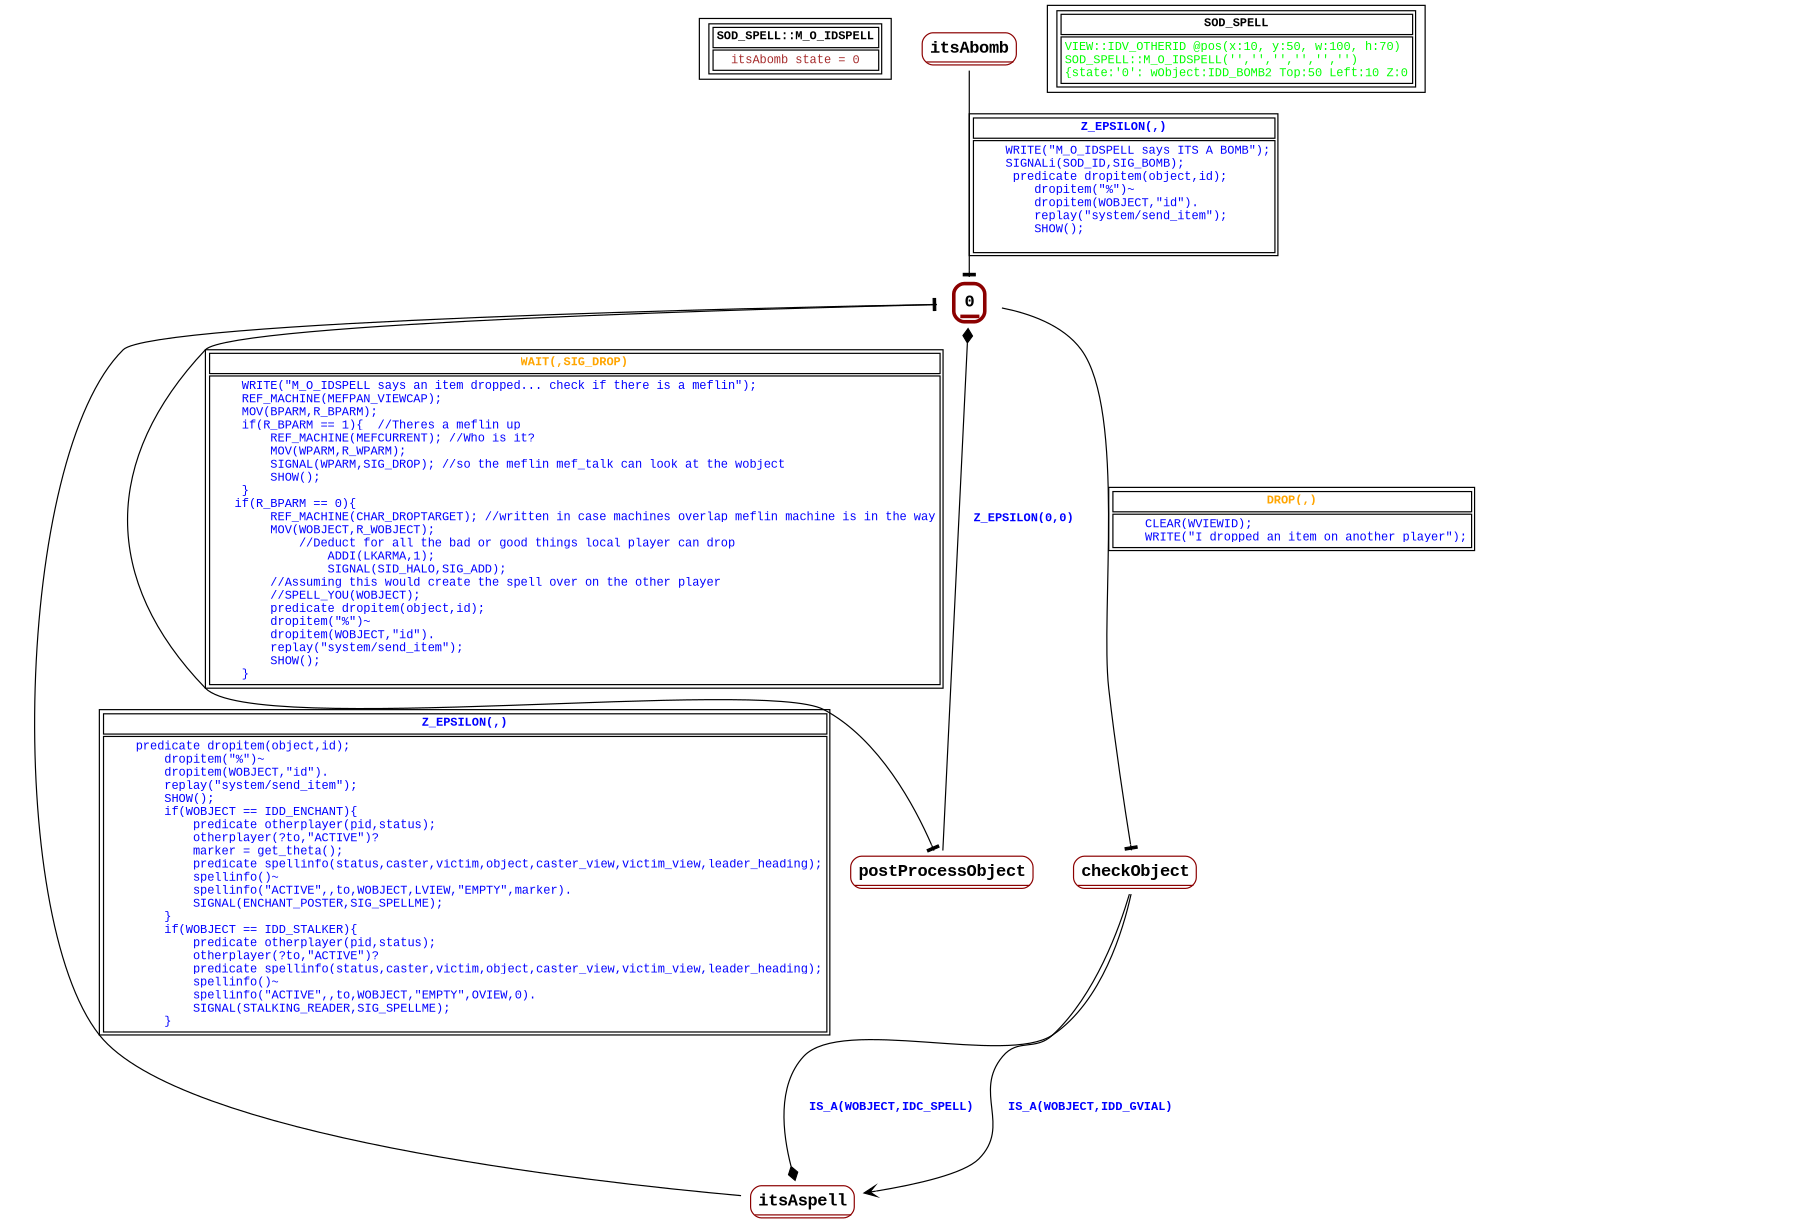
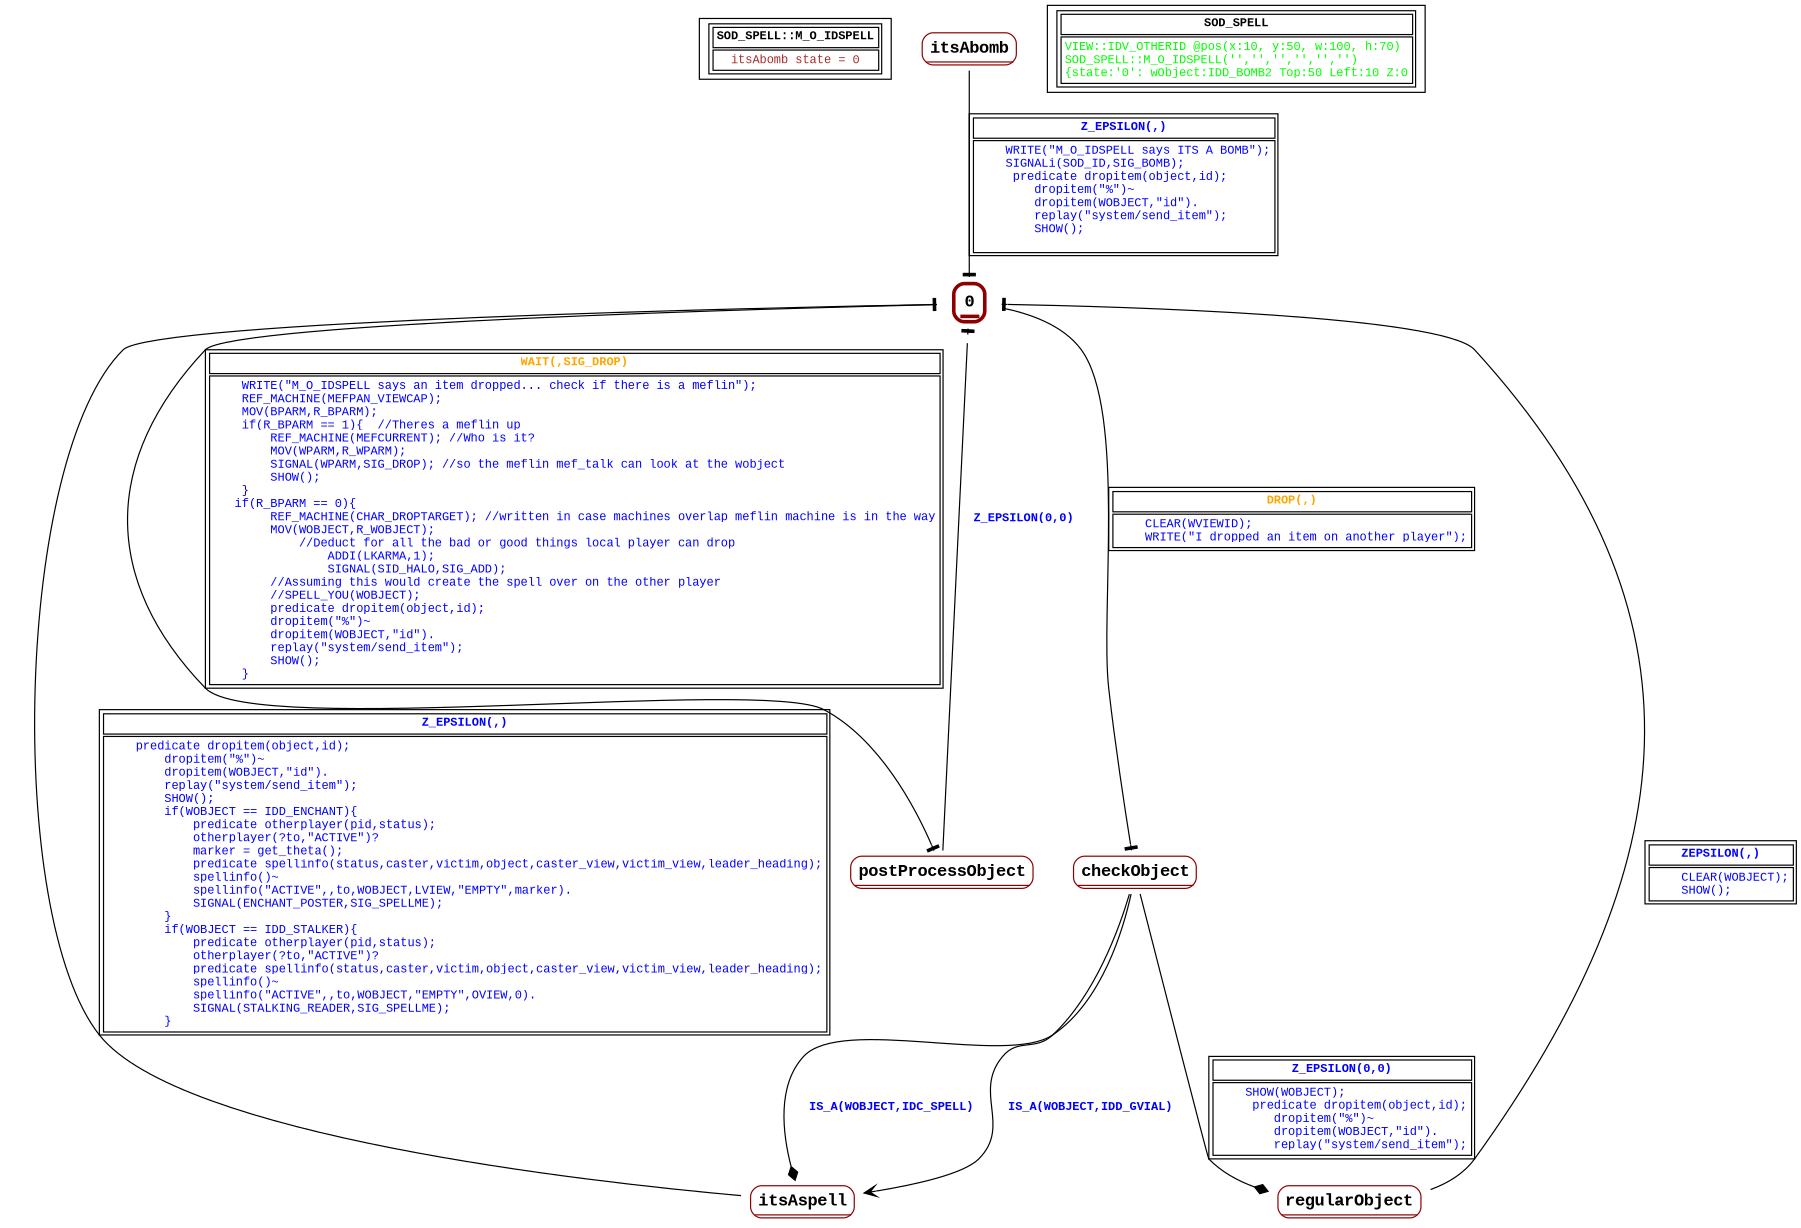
(955, 597) -> (955, 597)
none -> (1349, 1202)
